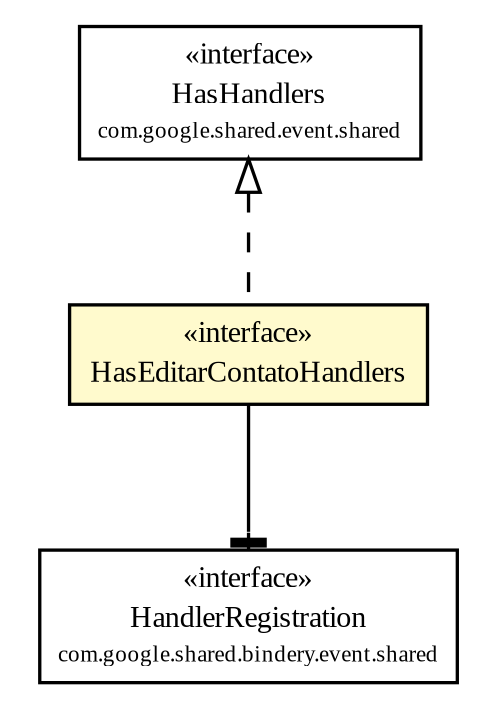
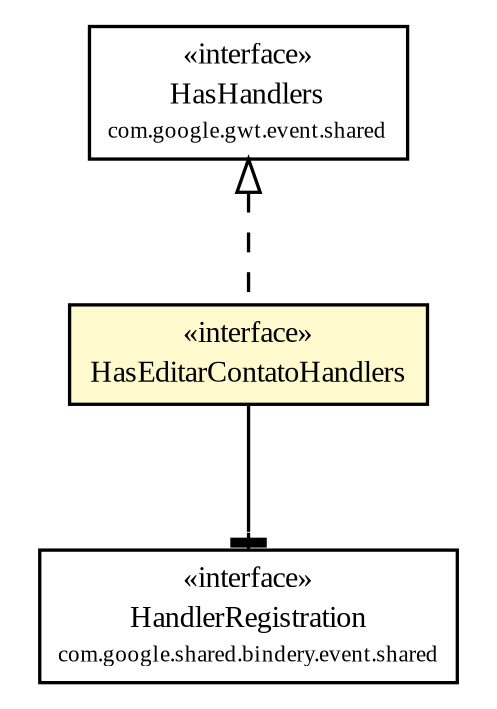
(250, 131) -> (249, 131)
